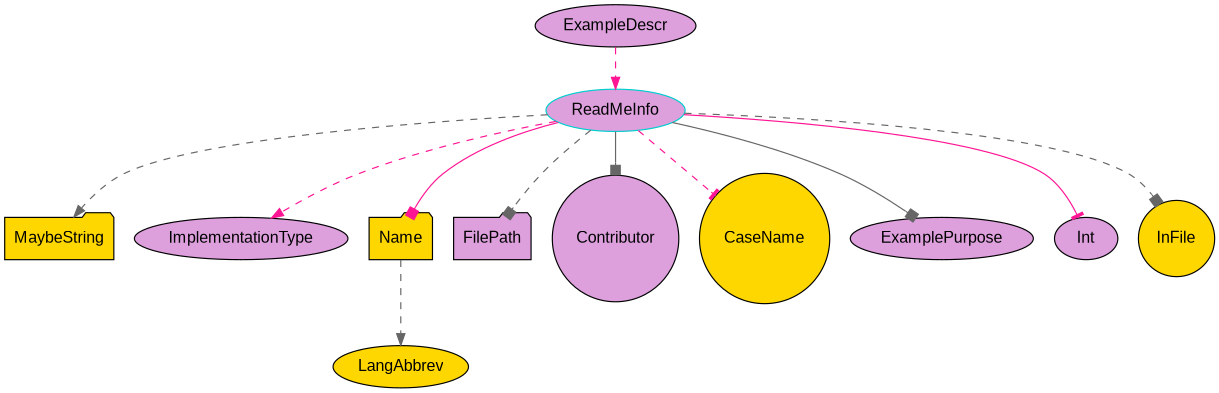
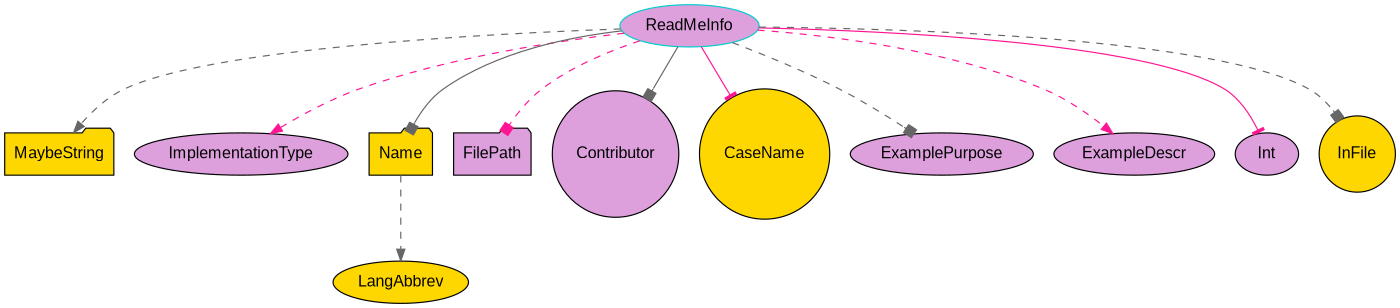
(616, 62) -> (938, 56)
(478, 152) -> (497, 61)
(793, 156) -> (821, 80)
(675, 161) -> (715, 70)
(549, 166) -> (568, 72)
